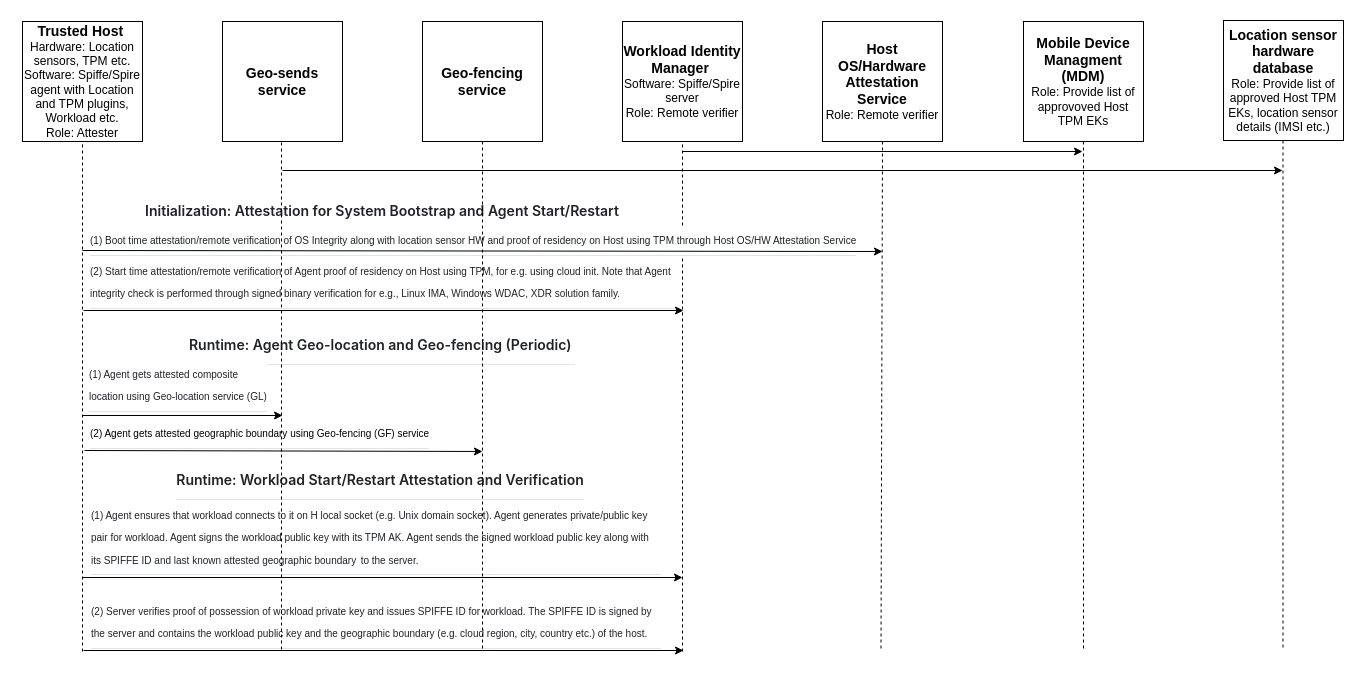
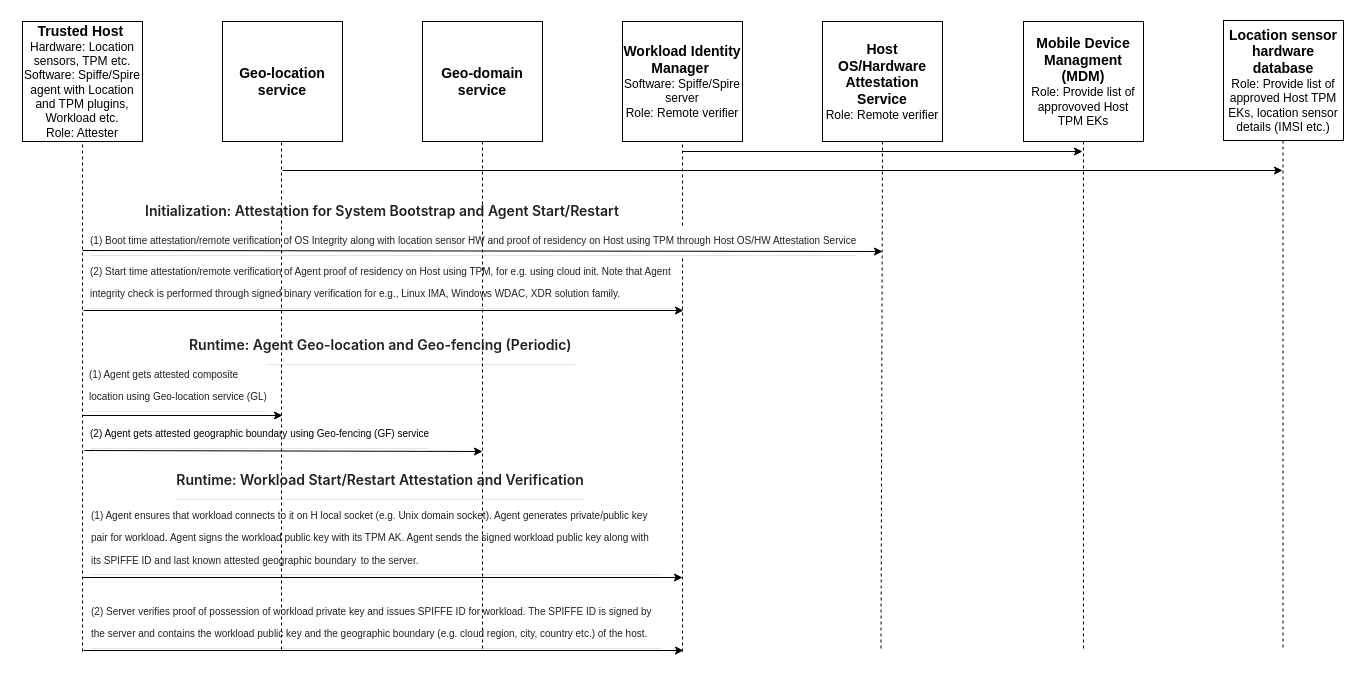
(283, 82) -> (283, 82)
(483, 82) -> (483, 82)
